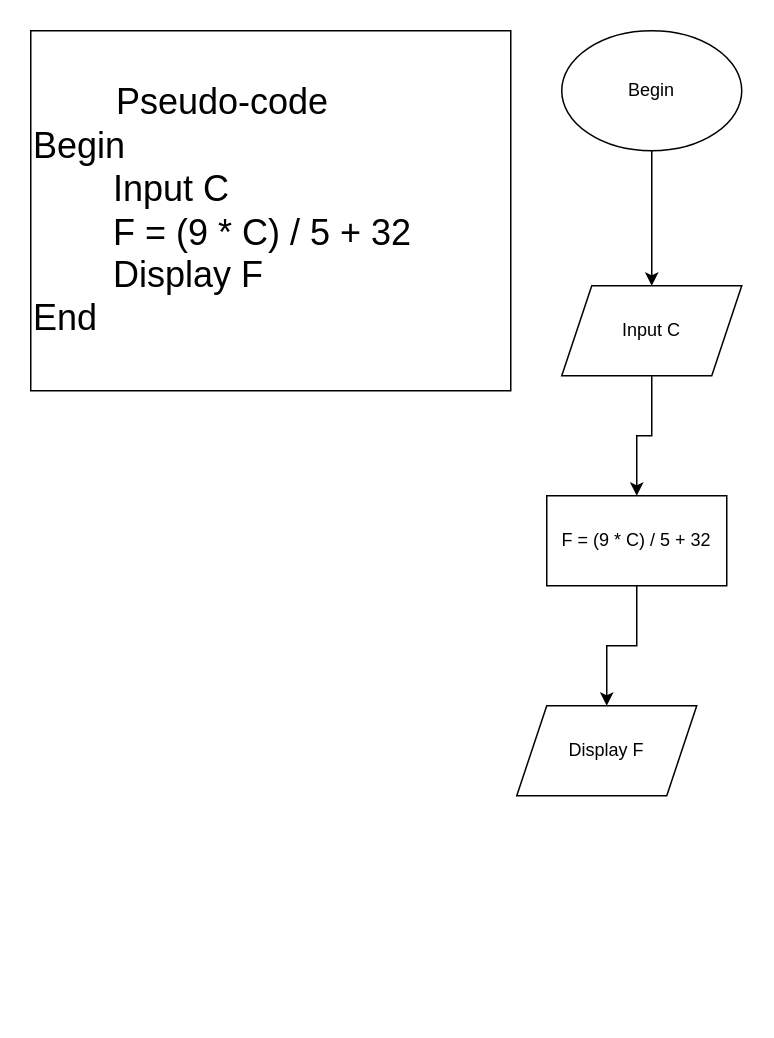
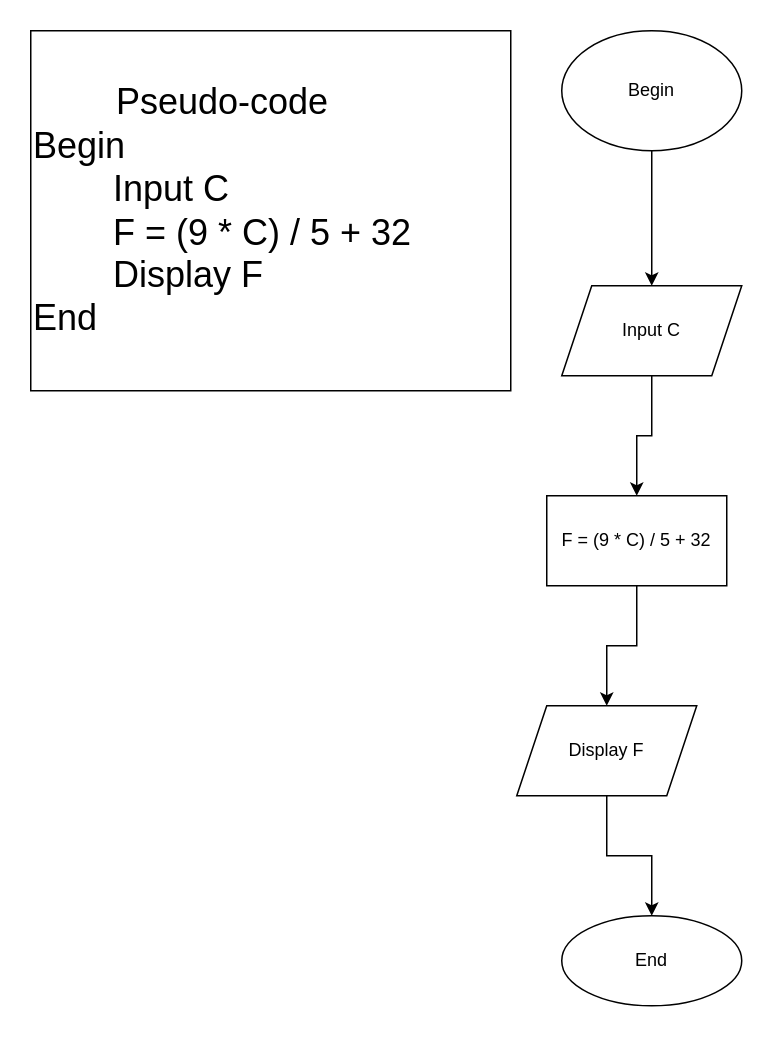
none -> (624, 856)
none -> (652, 961)
